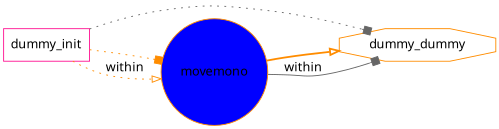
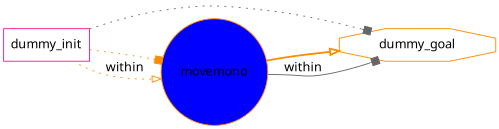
(418, 45) -> (418, 45)
